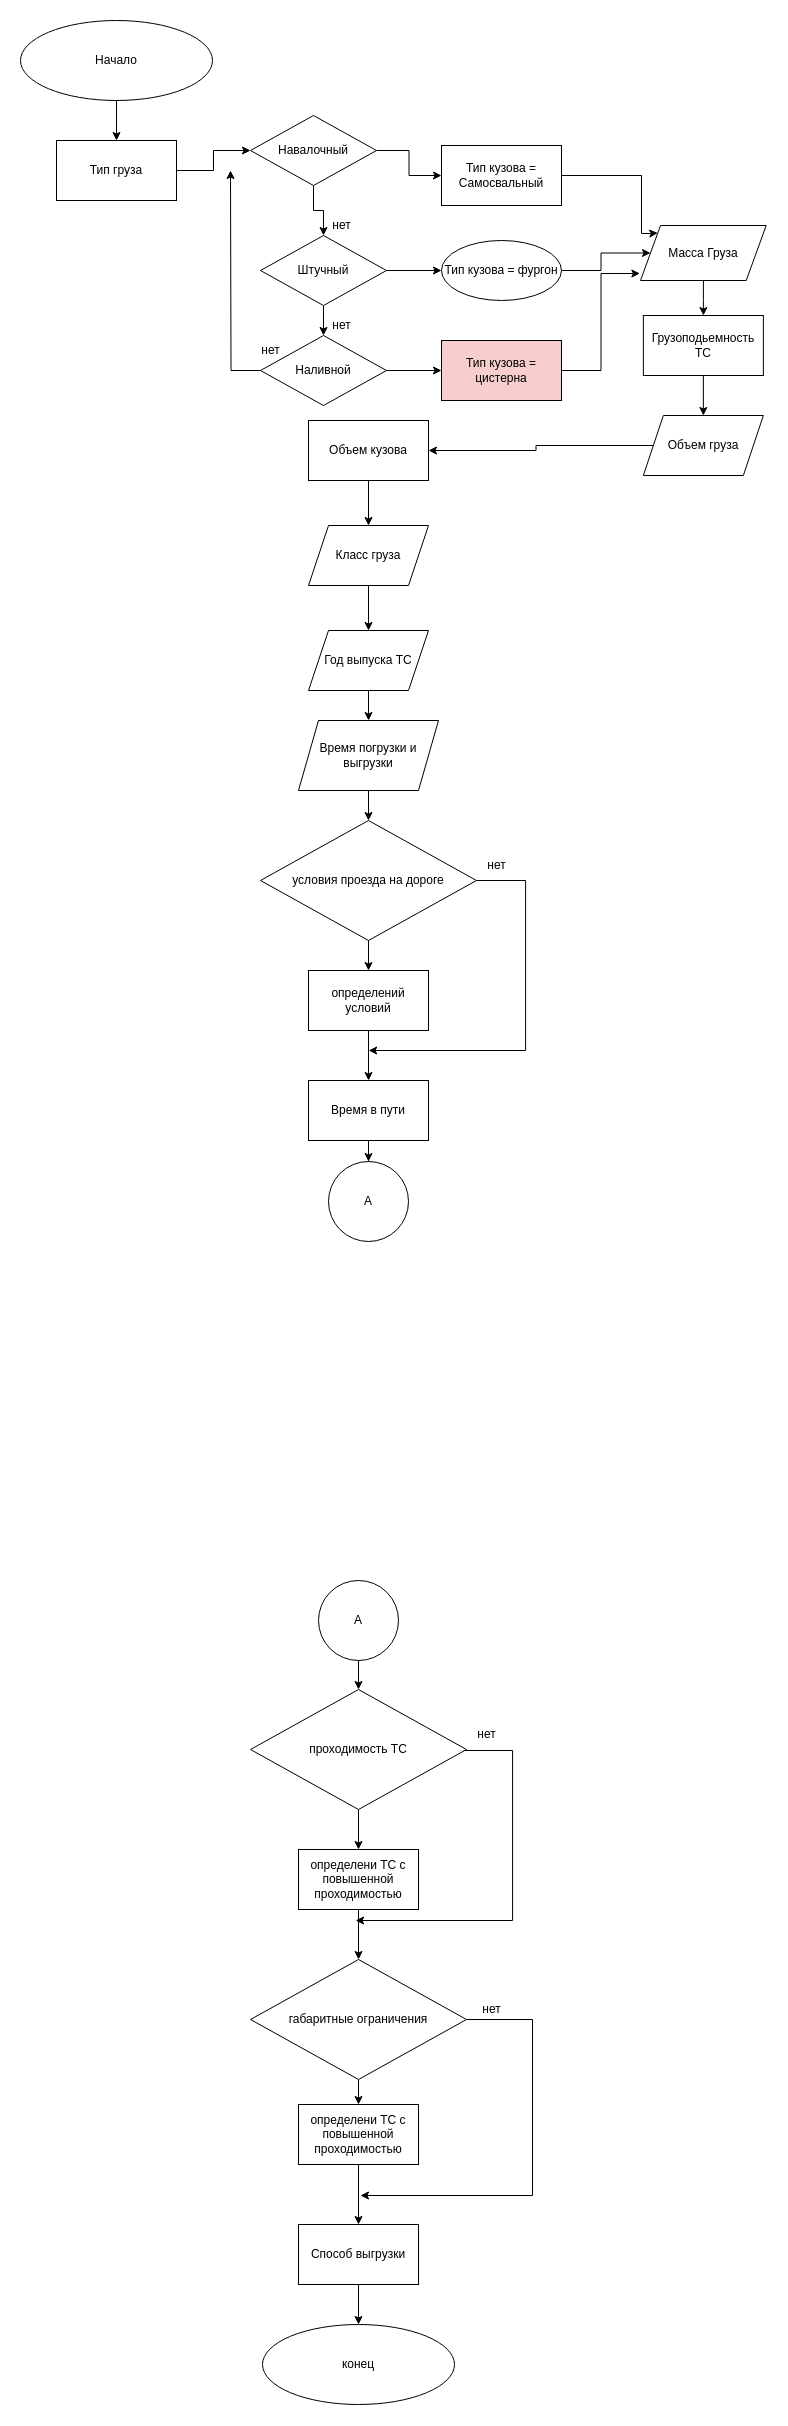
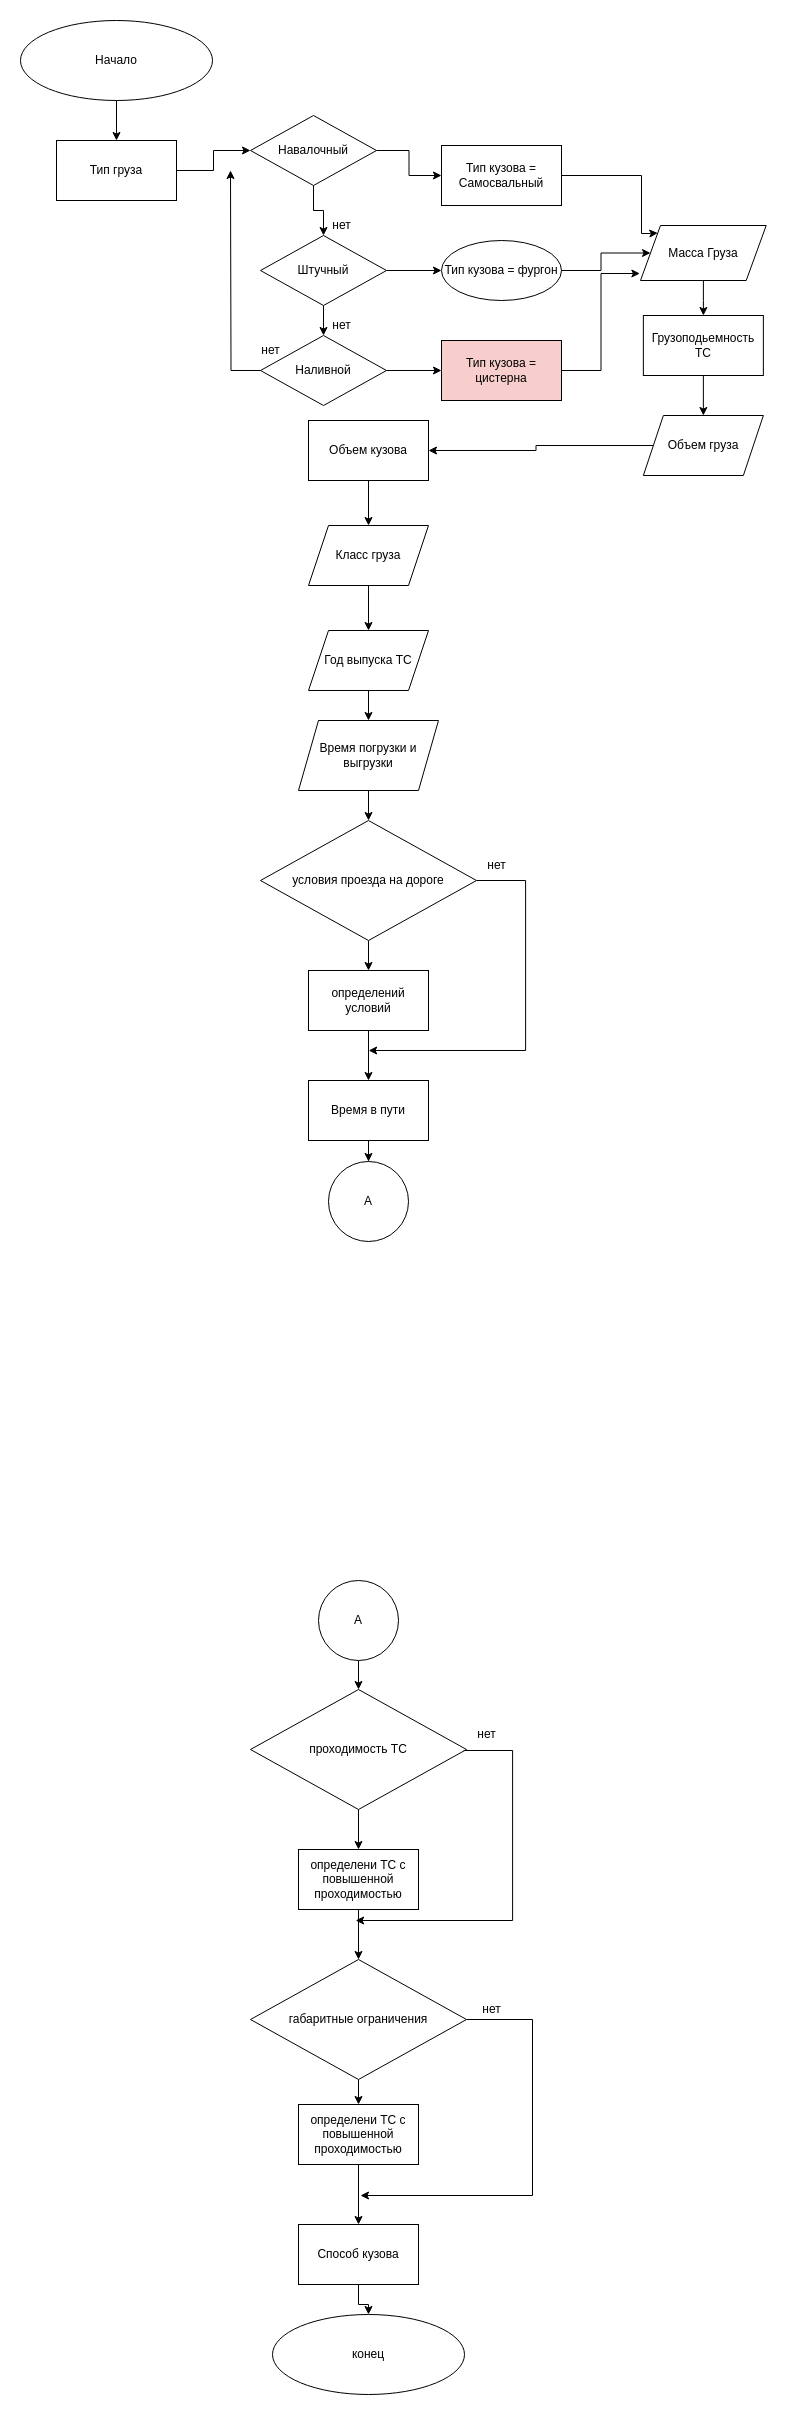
(359, 2255) -> (359, 2255)
(359, 2365) -> (369, 2355)
